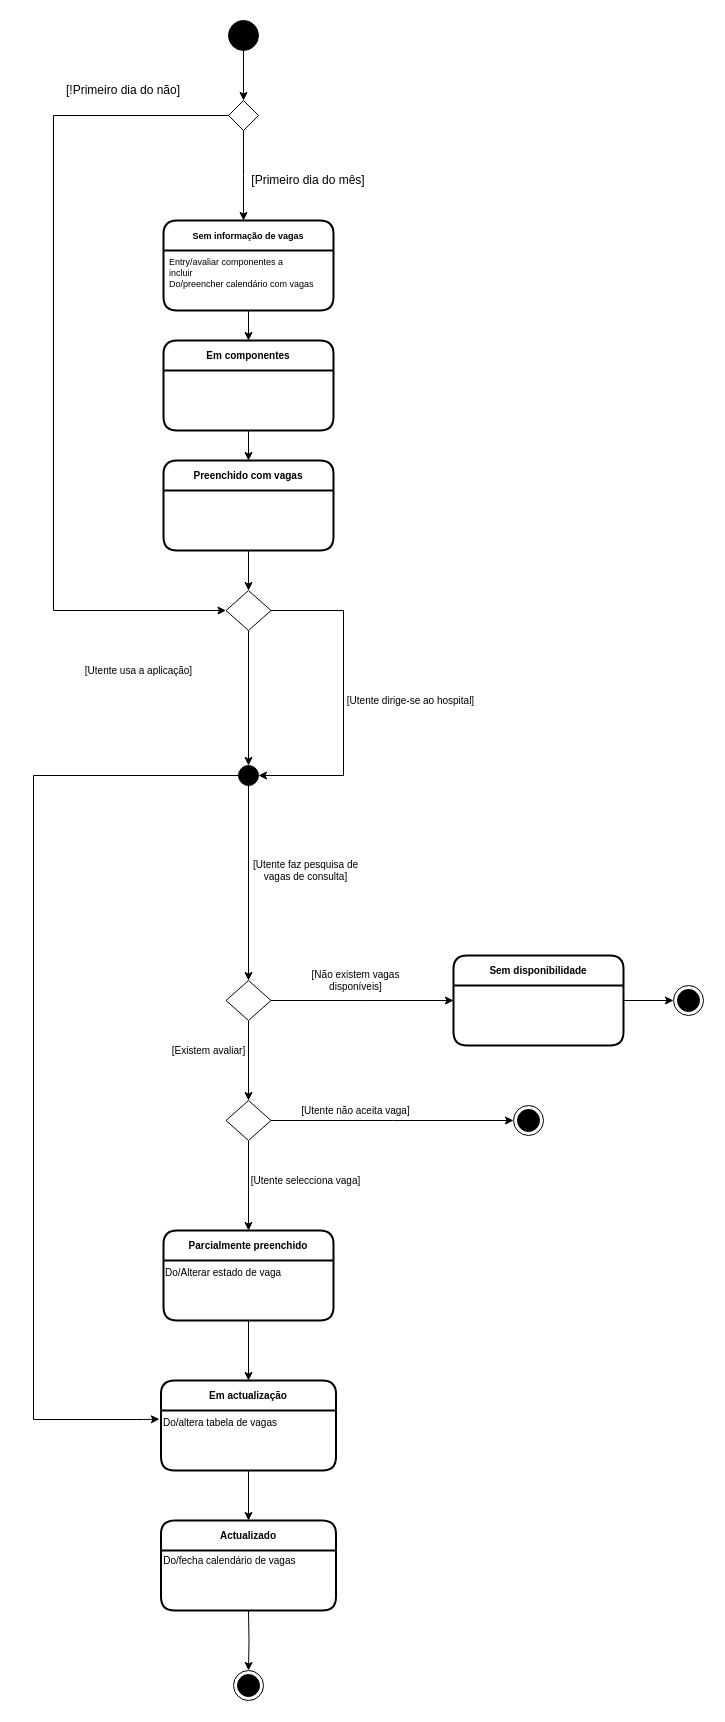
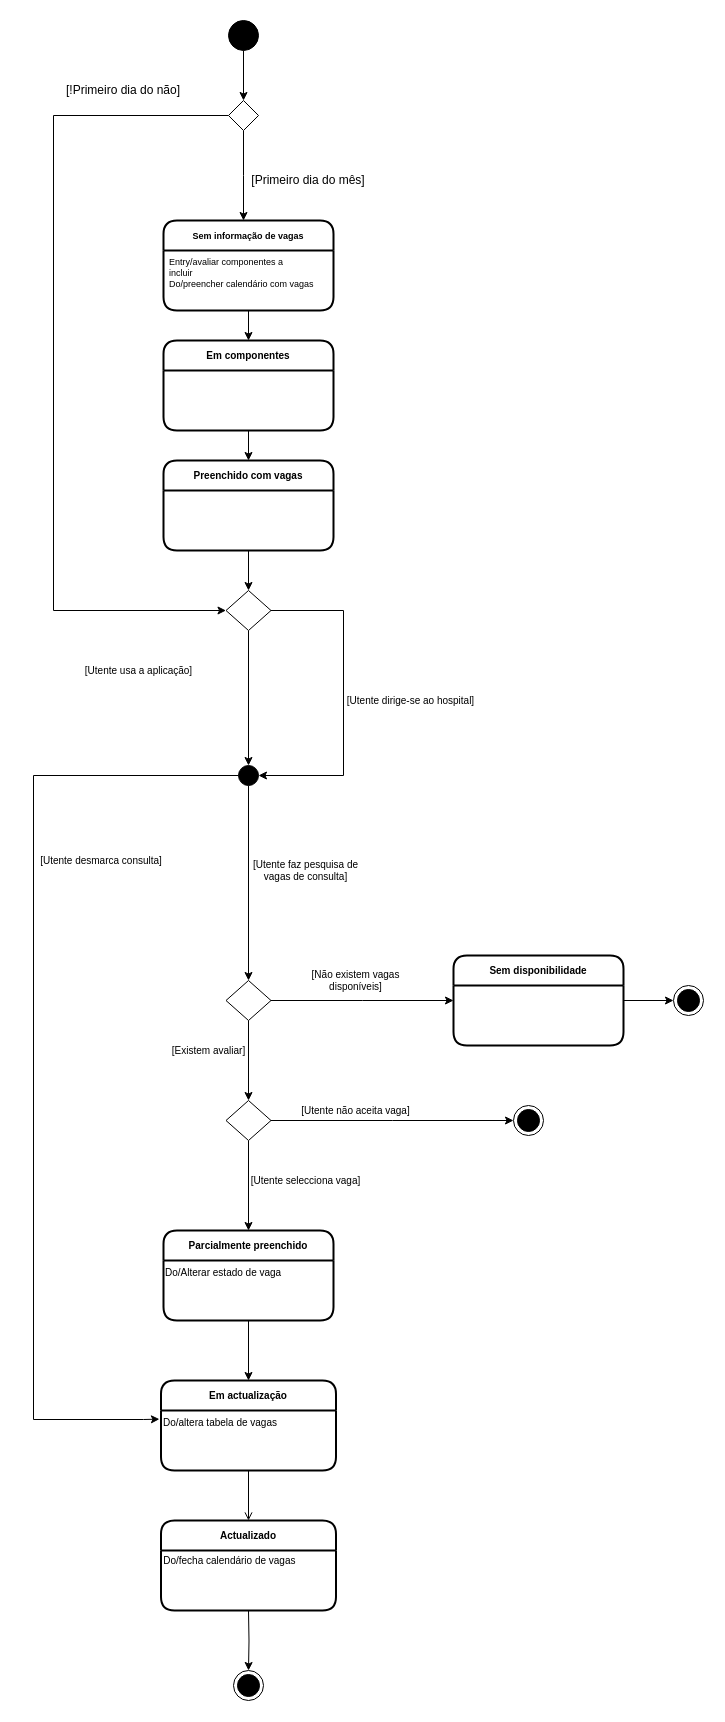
none -> (101, 861)
(249, 1512) -> (249, 1514)
